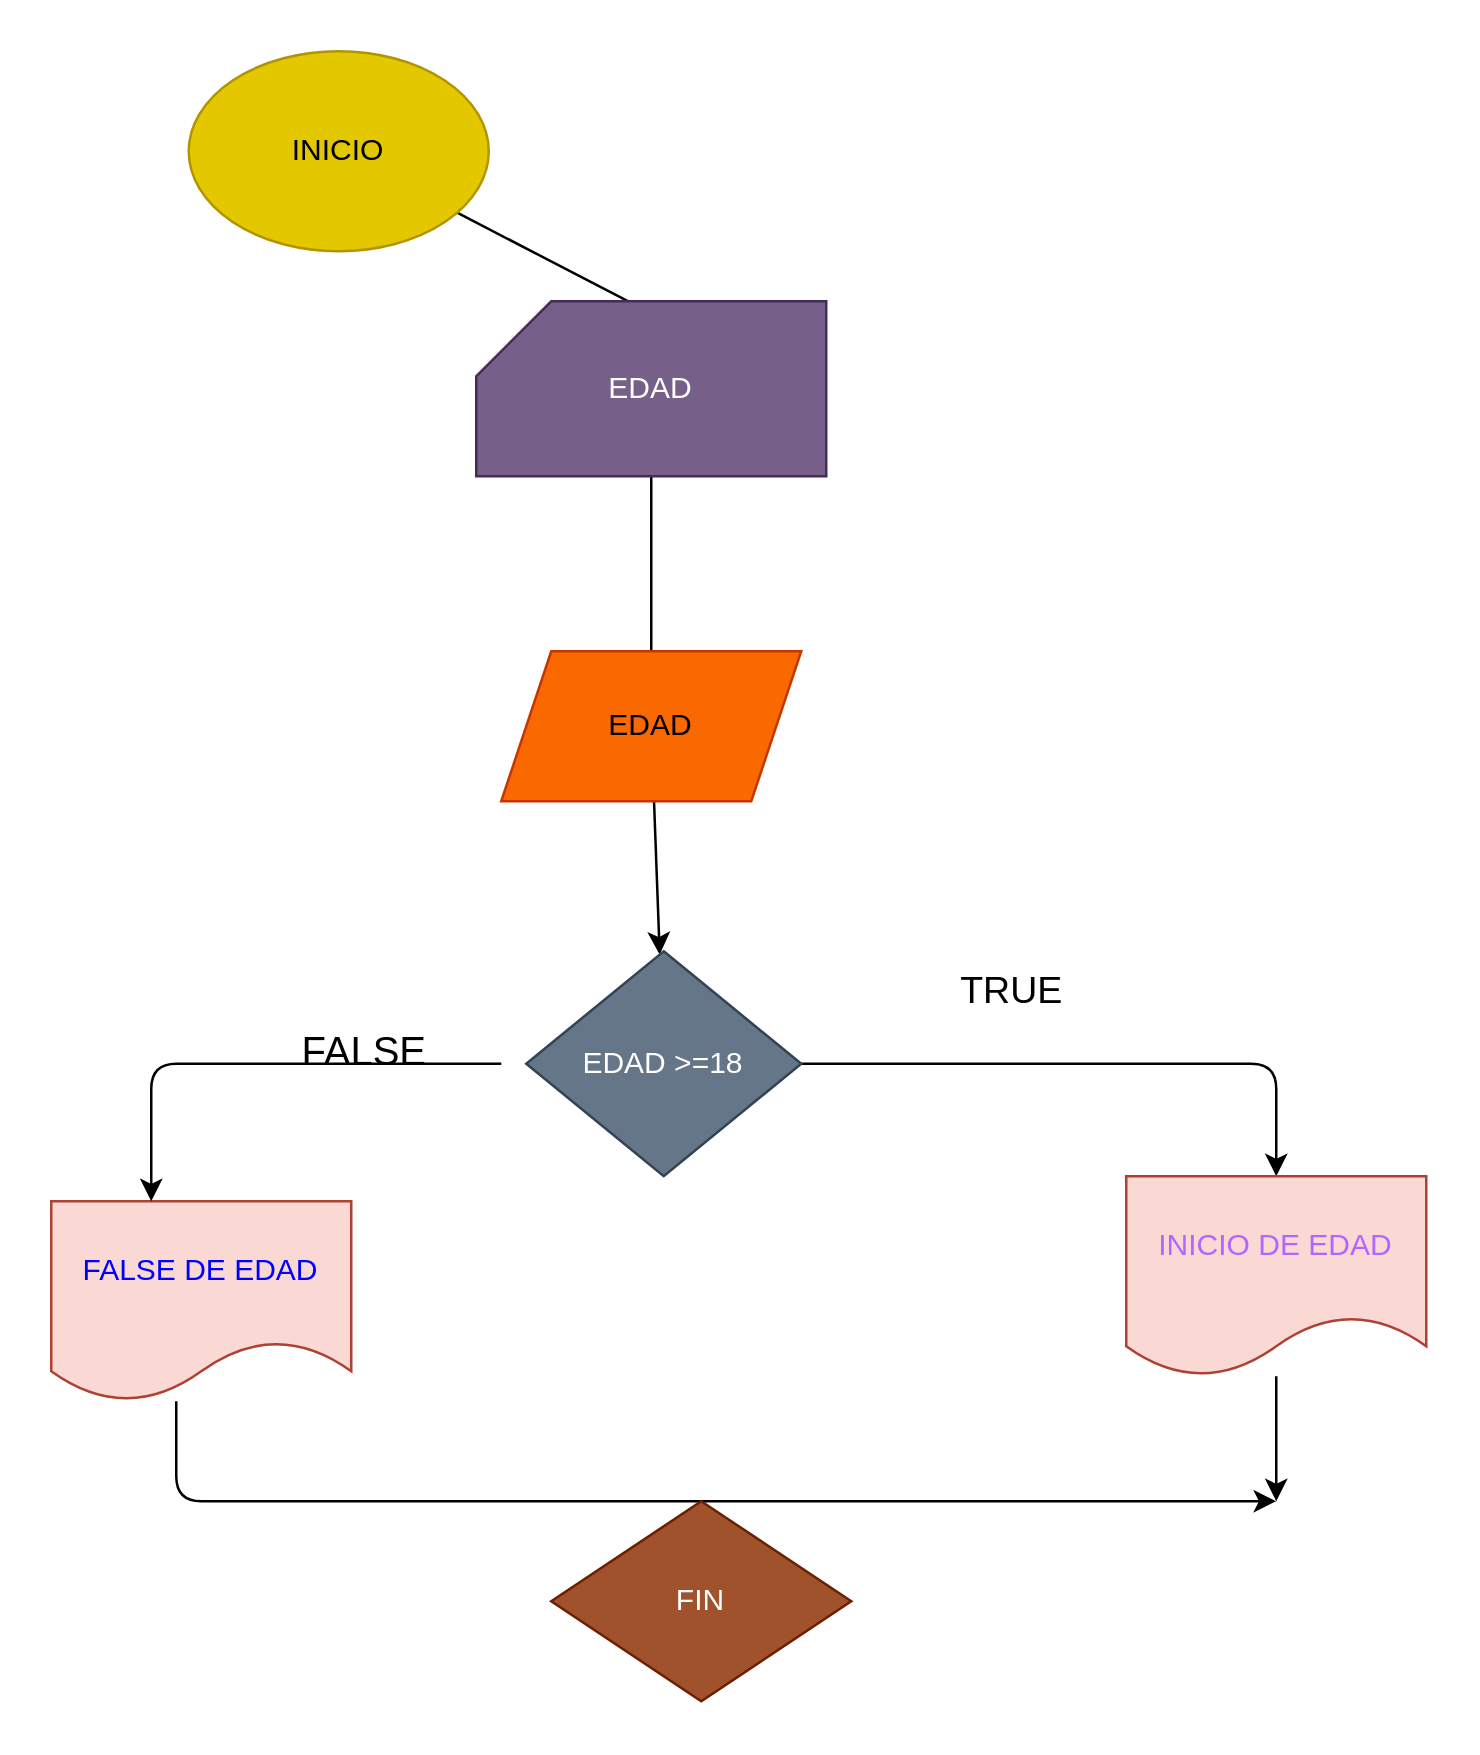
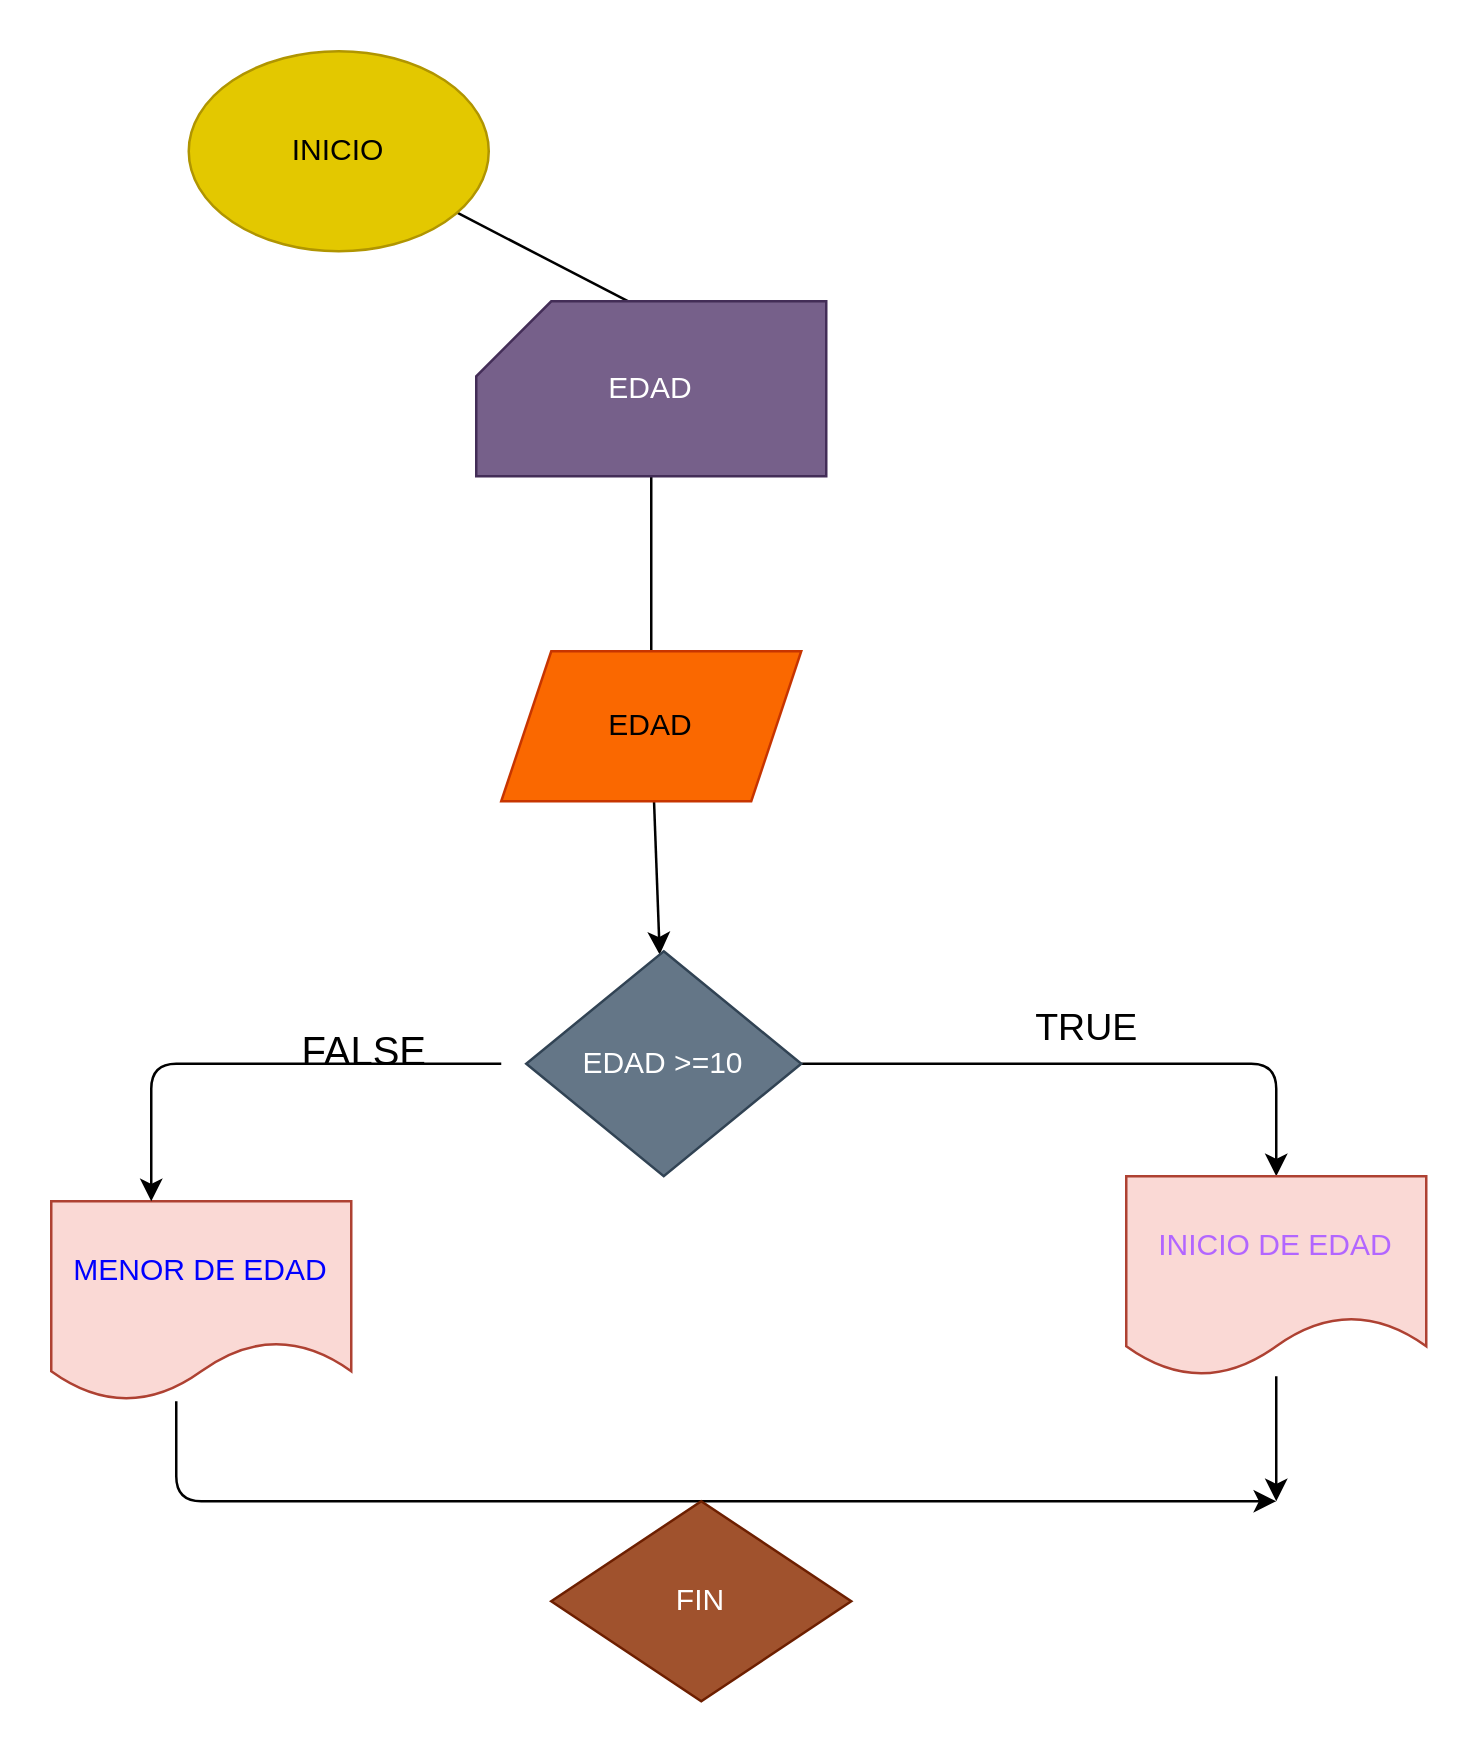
(1011, 989) -> (1086, 1026)
(664, 1064) -> (664, 1064)
(201, 1271) -> (201, 1271)
